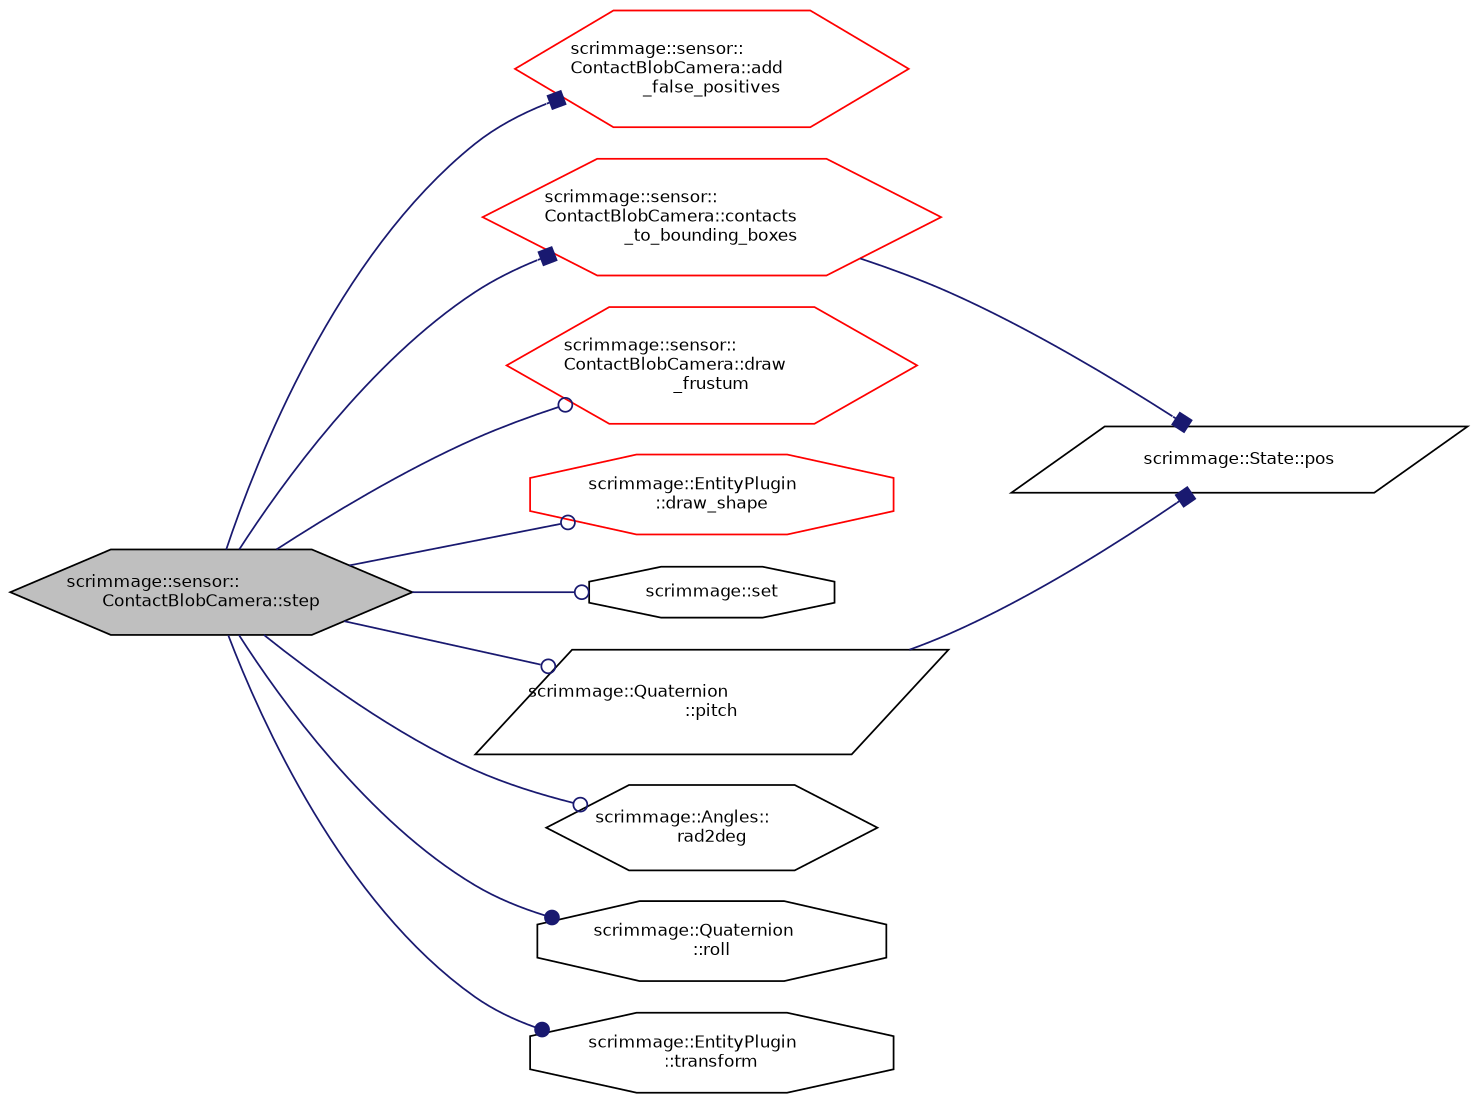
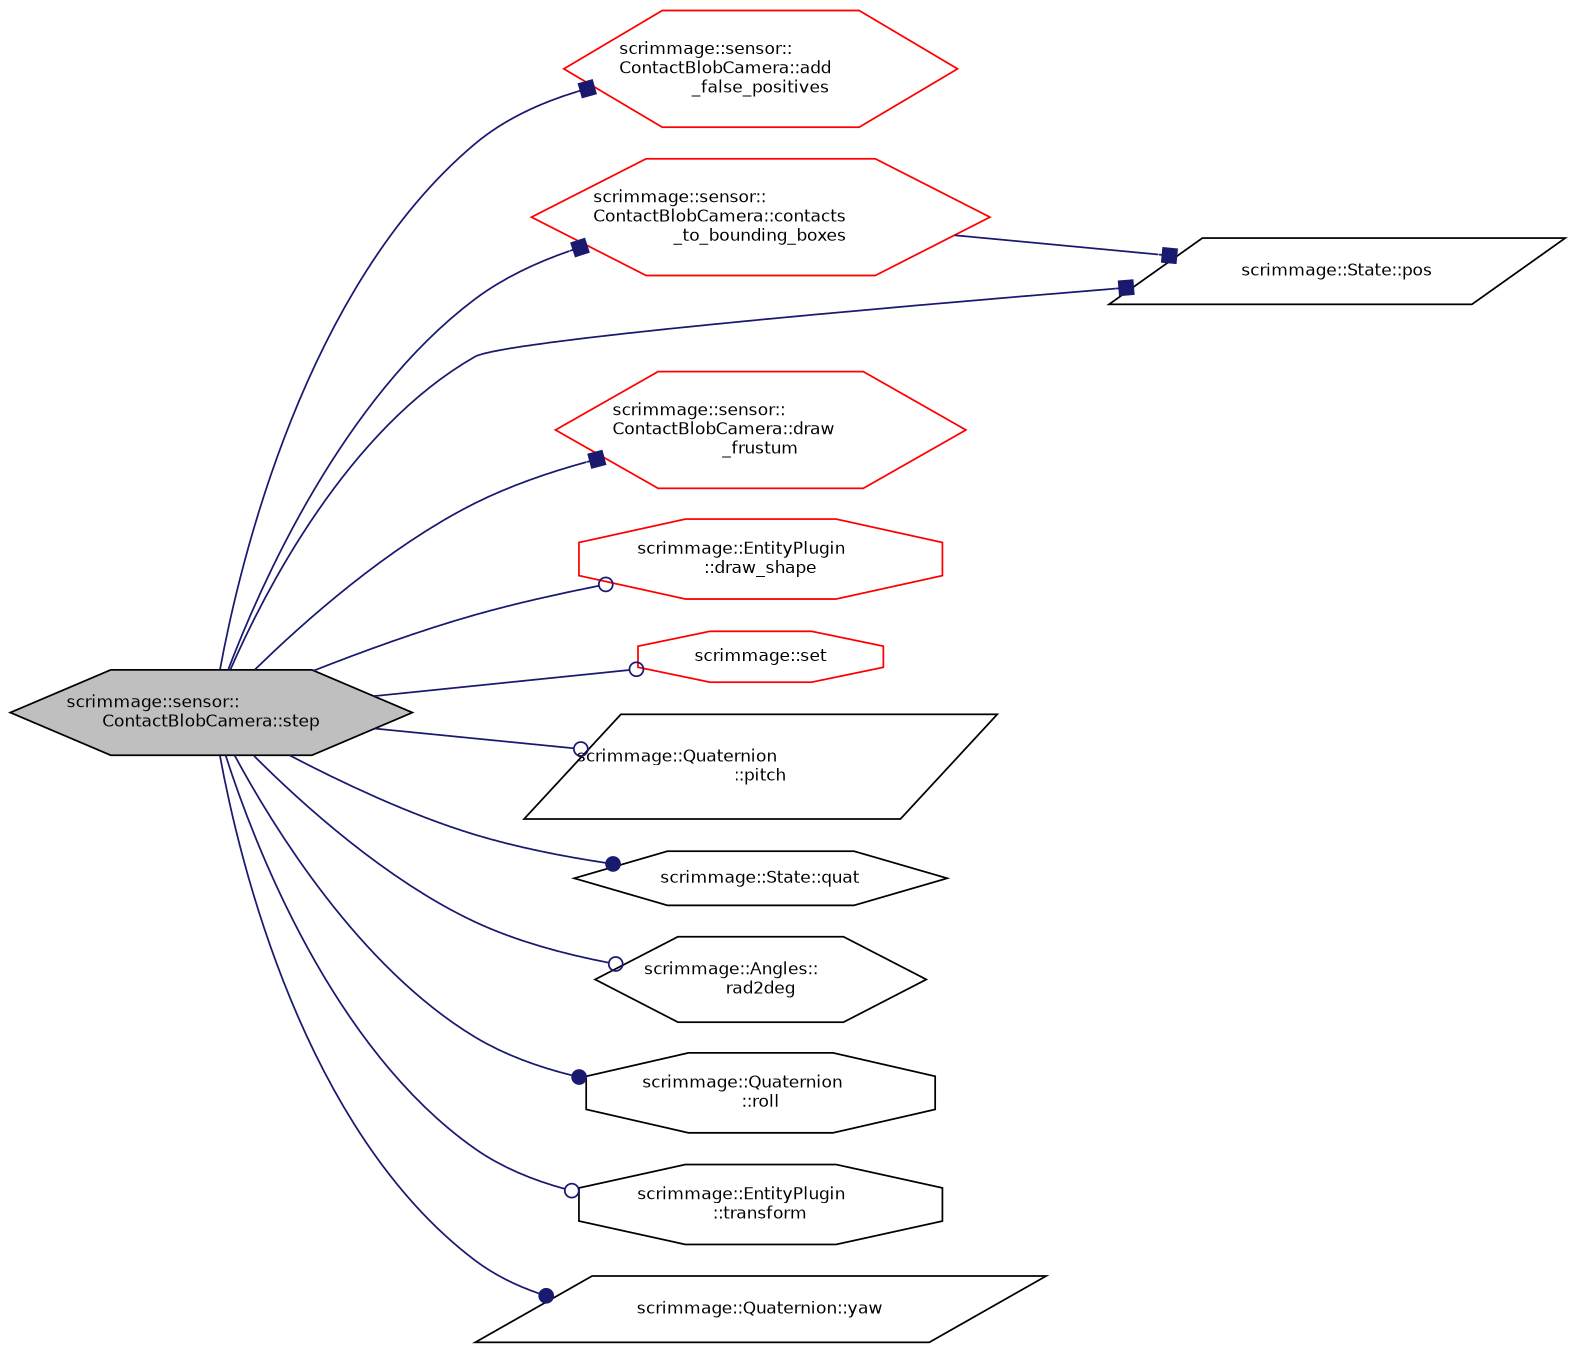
(413, 469) -> (407, 543)
(1047, 584) -> (594, 337)
(712, 592) -> (761, 657)
(346, 862) -> (348, 1013)
none -> (761, 878)
none -> (761, 1309)
